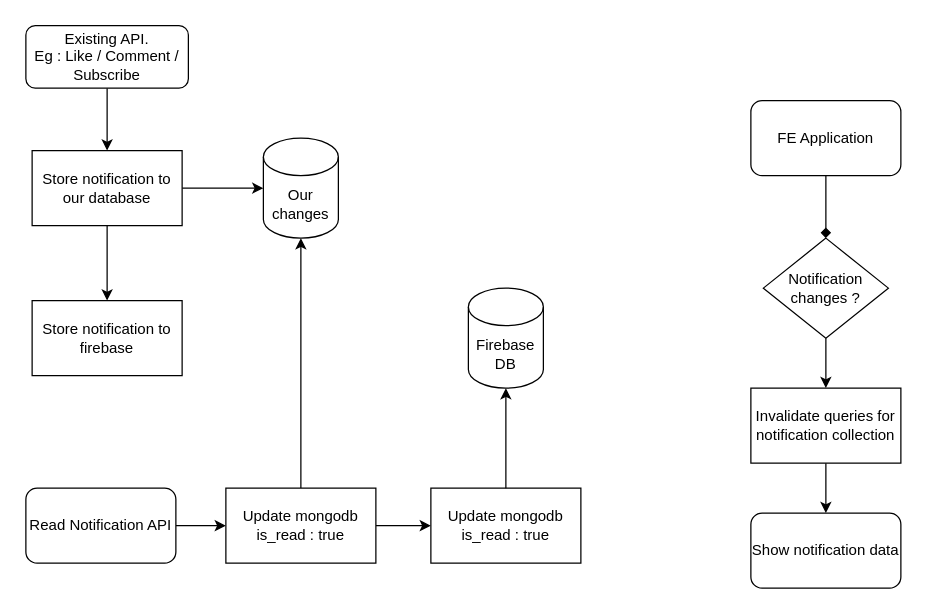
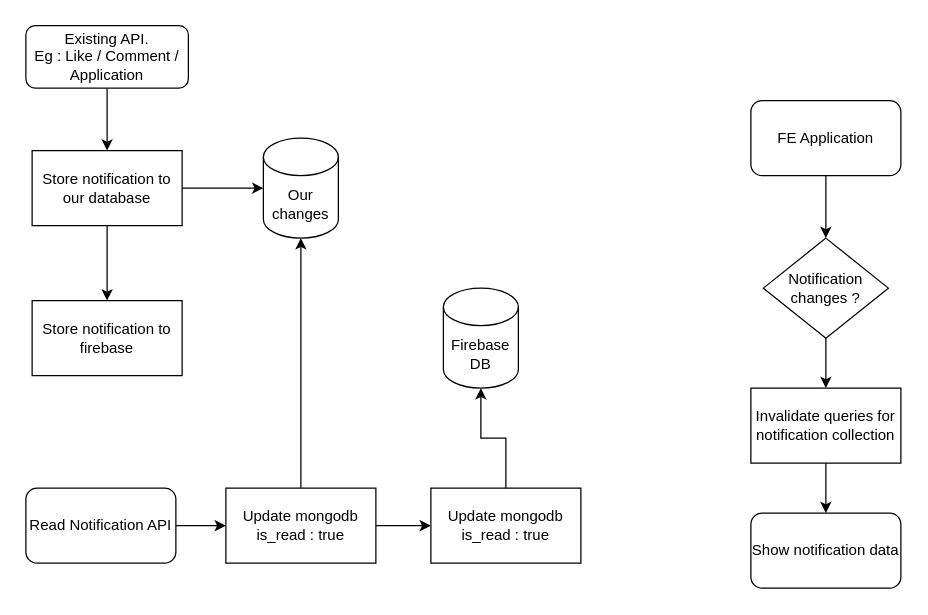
(107, 57) -> (107, 57)
(826, 227) -> (826, 228)
(506, 338) -> (481, 338)
